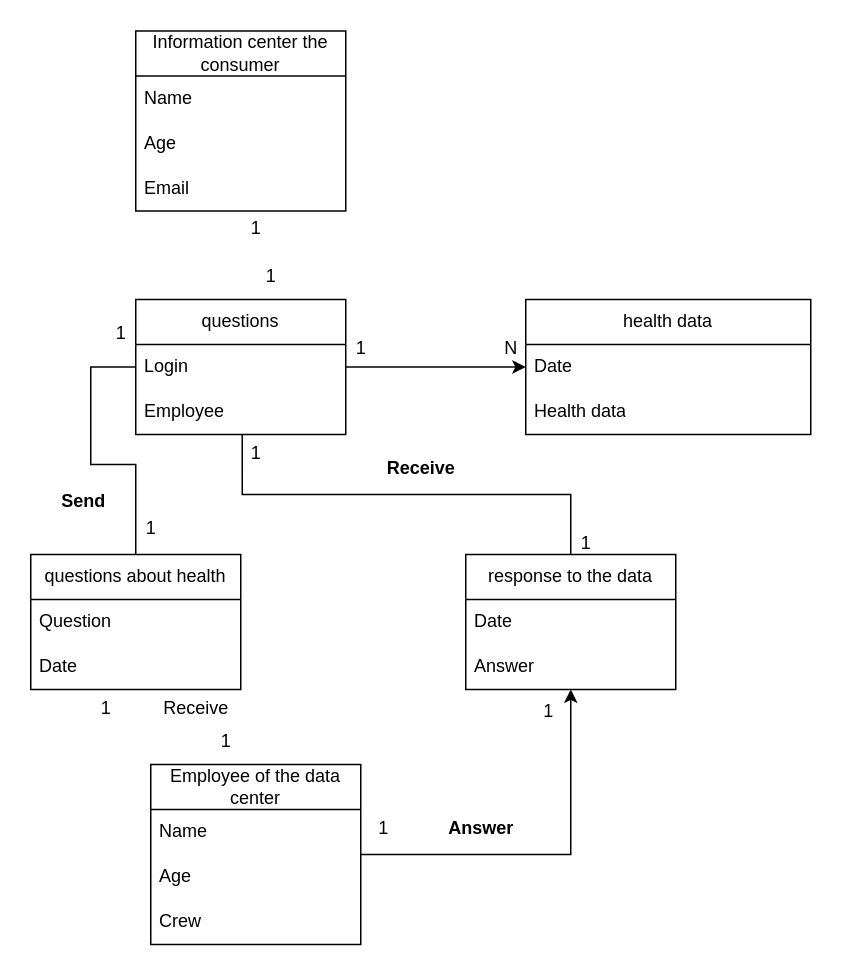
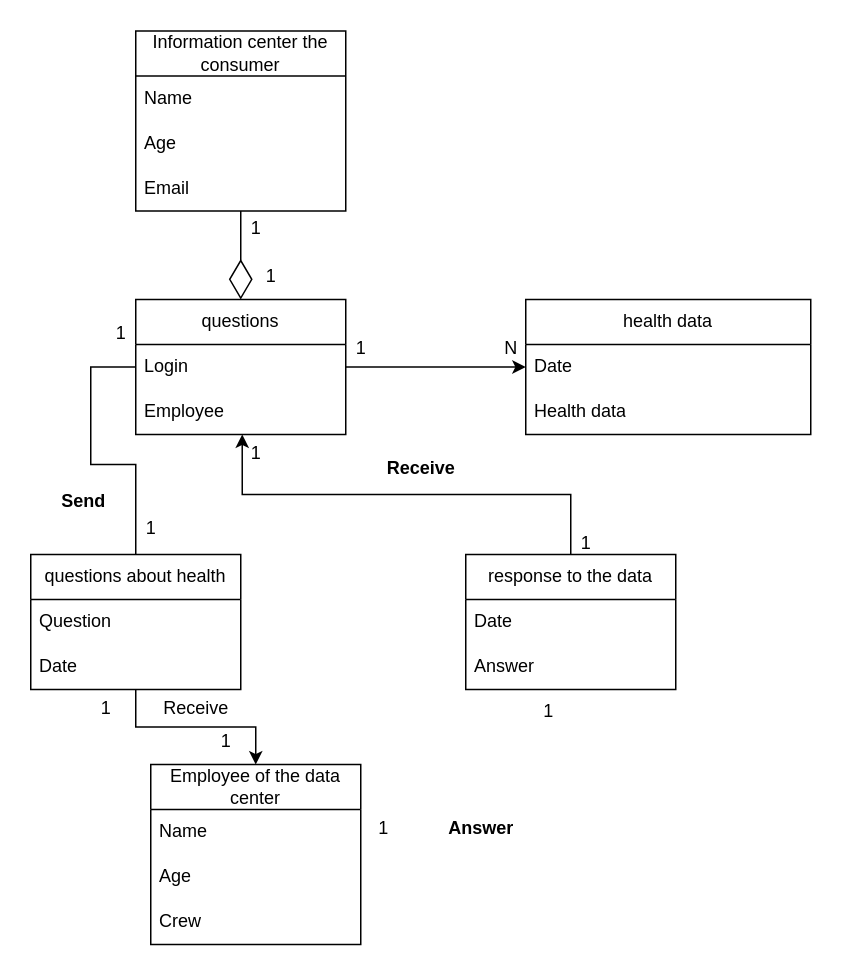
none -> (241, 236)
(242, 442) -> (242, 446)
none -> (192, 727)
(544, 854) -> none
